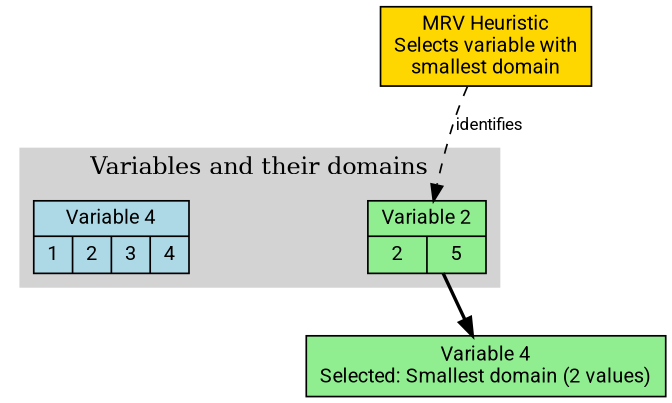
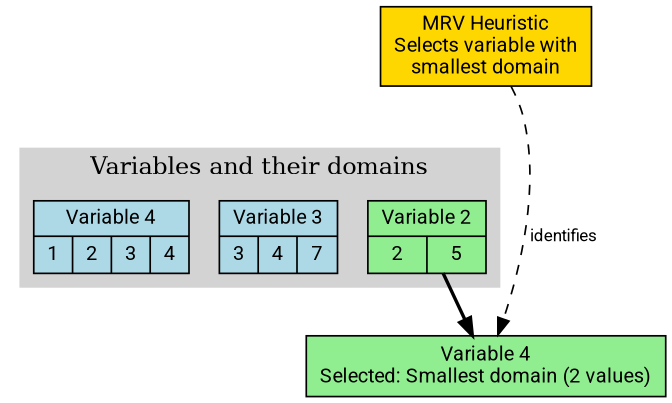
(450, 135) -> (529, 203)
none -> (278, 237)
